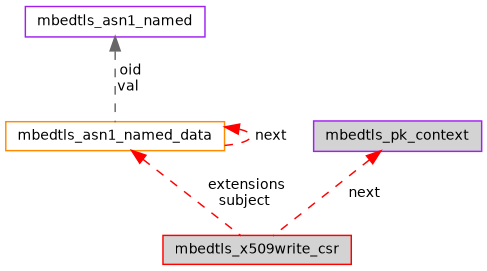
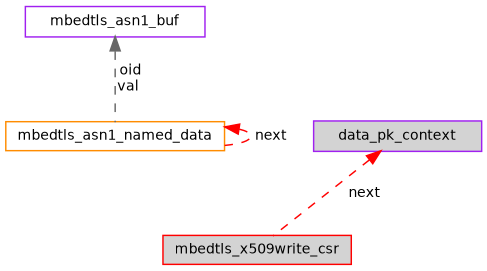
(115, 22) -> (115, 22)
(398, 136) -> (398, 136)
(192, 198) -> none
